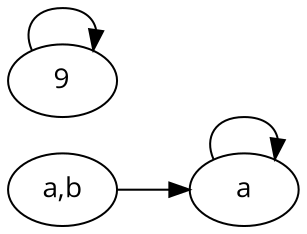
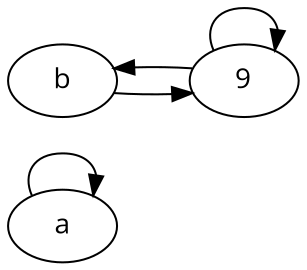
none -> (63, 81)
(63, 190) -> none
